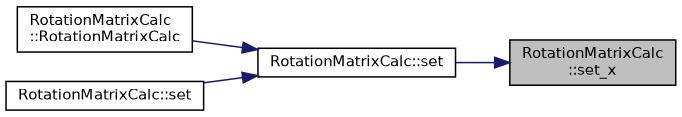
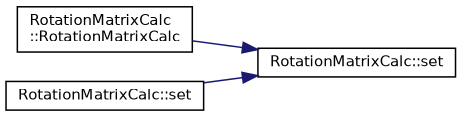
(593, 63) -> none
